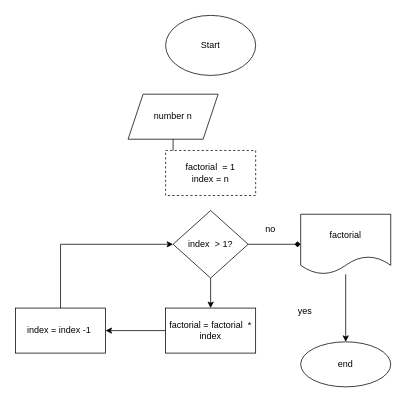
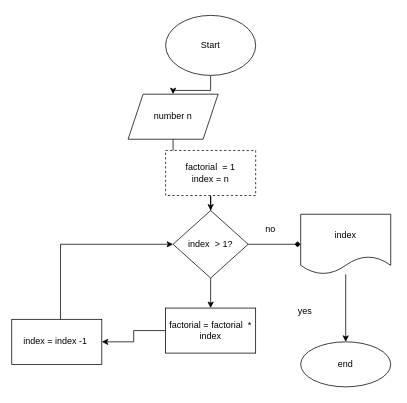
none -> (199, 90)
none -> (210, 205)
(345, 235) -> (345, 235)
(60, 330) -> (57, 342)
